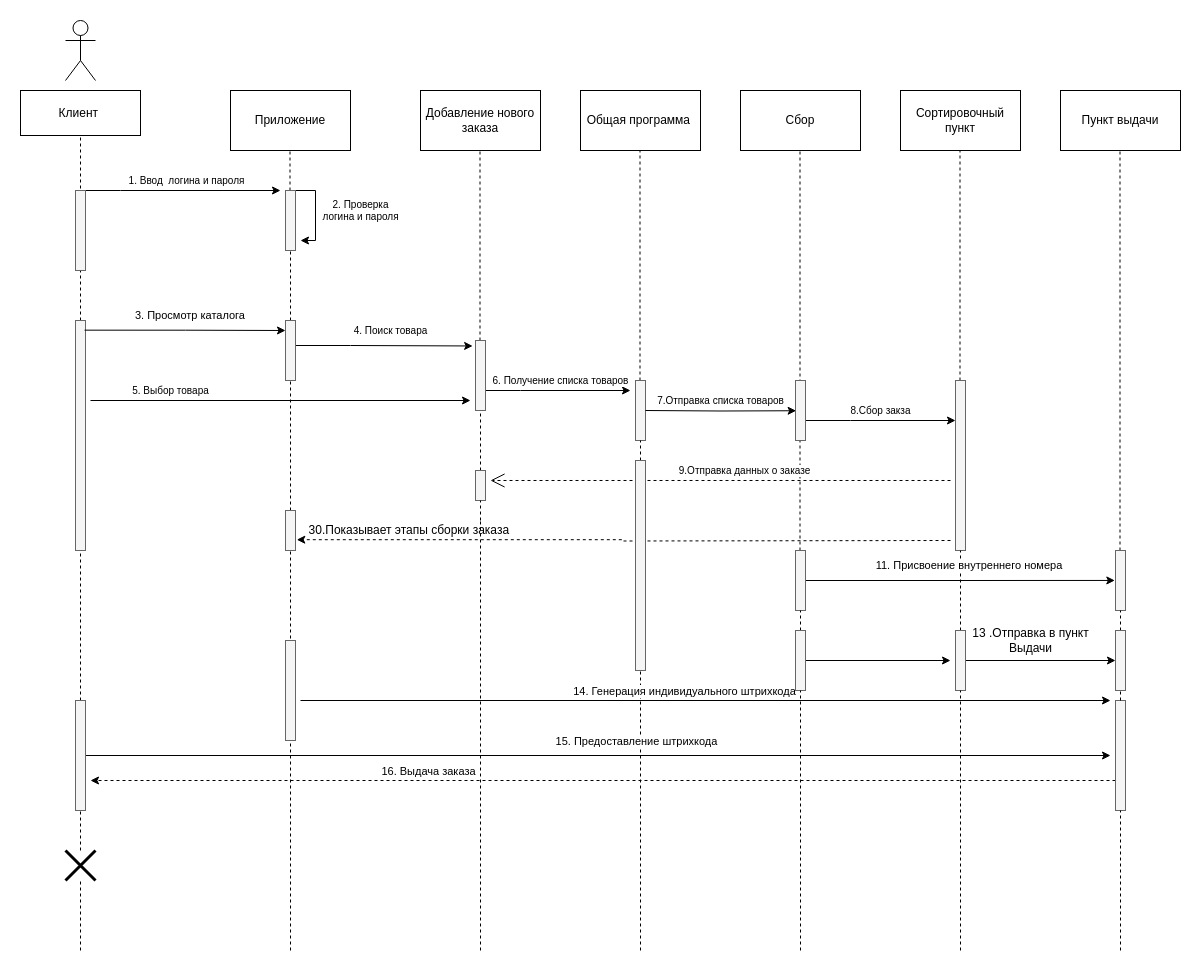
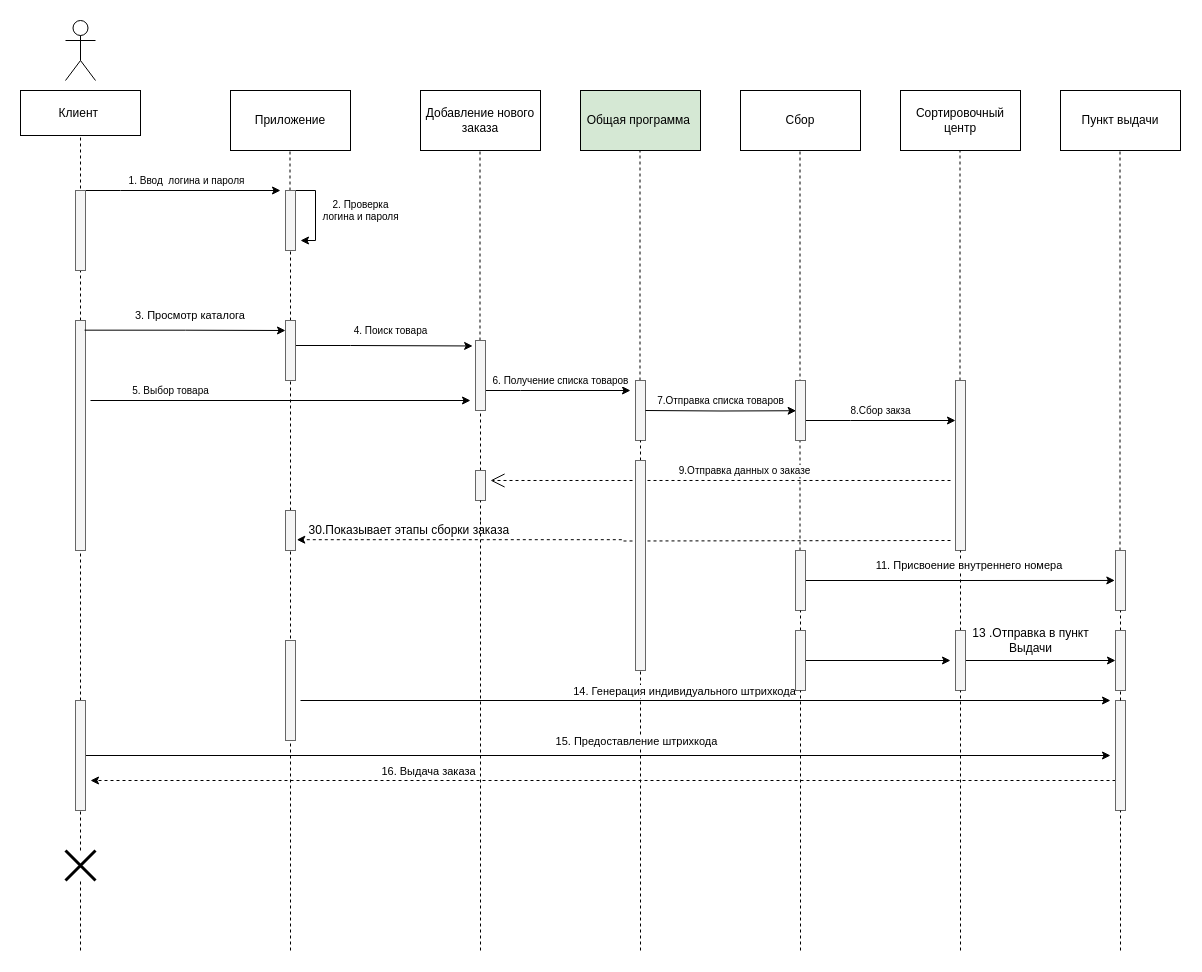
(641, 121) -> (641, 121)
(961, 121) -> (961, 121)
